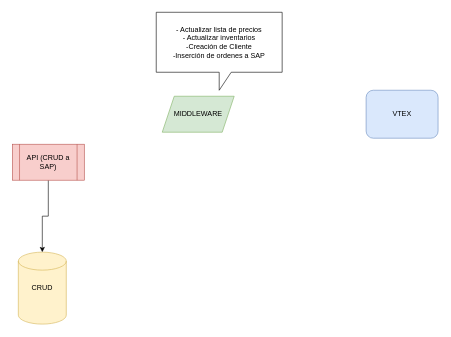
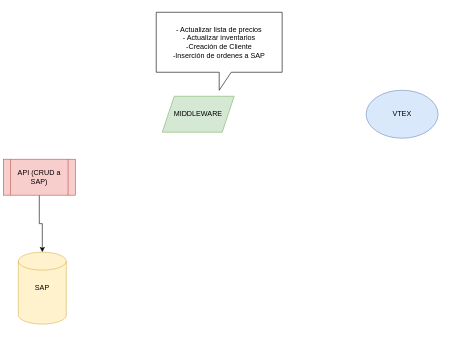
(402, 114) -> (402, 114)
(48, 162) -> (39, 177)
(42, 288) -> (42, 288)
